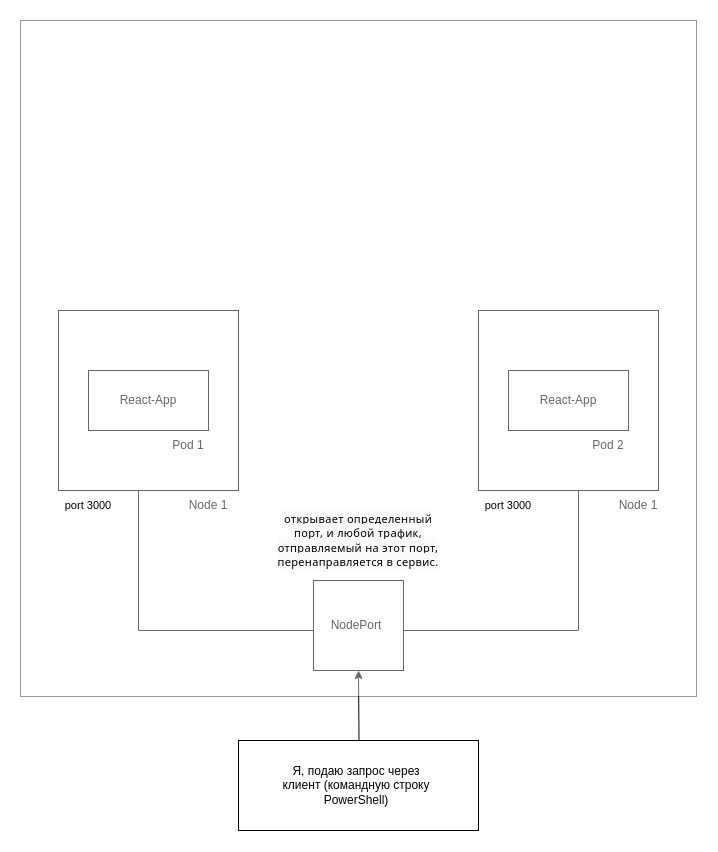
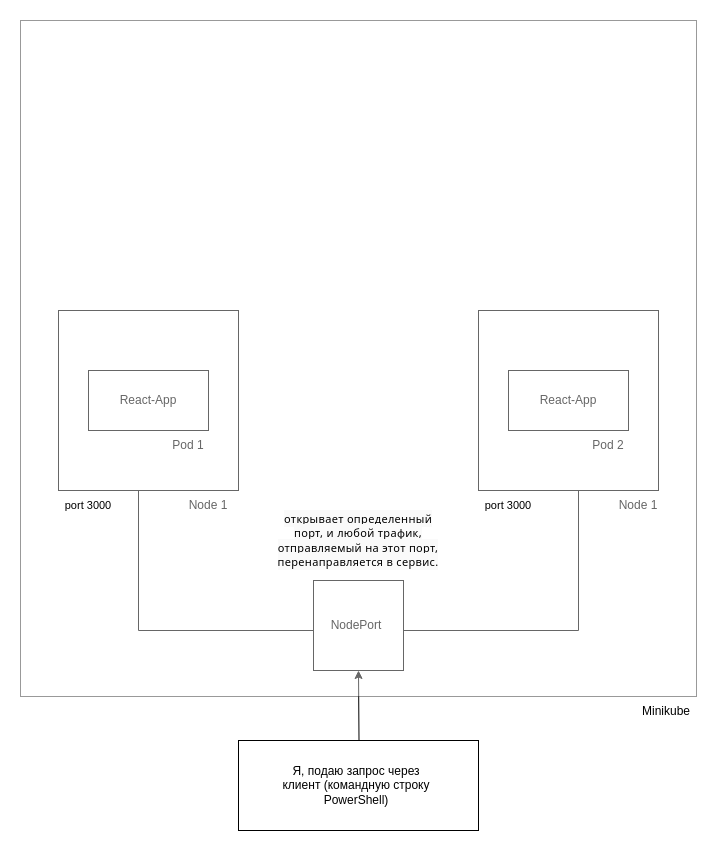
none -> (667, 712)
